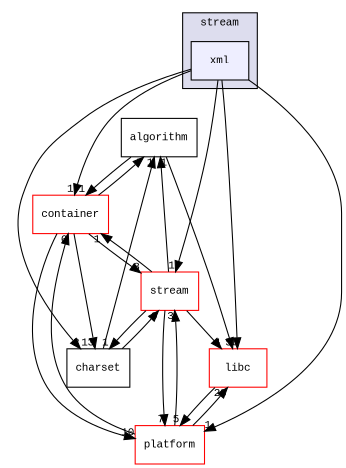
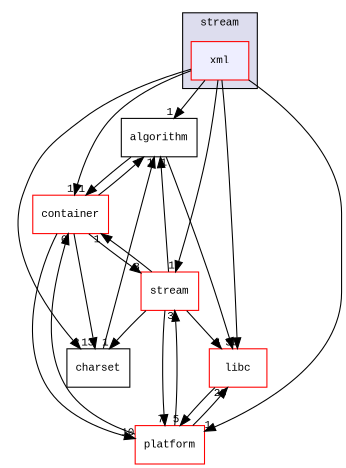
(220, 61) -> (220, 61)
none -> (193, 95)
(137, 334) -> none
